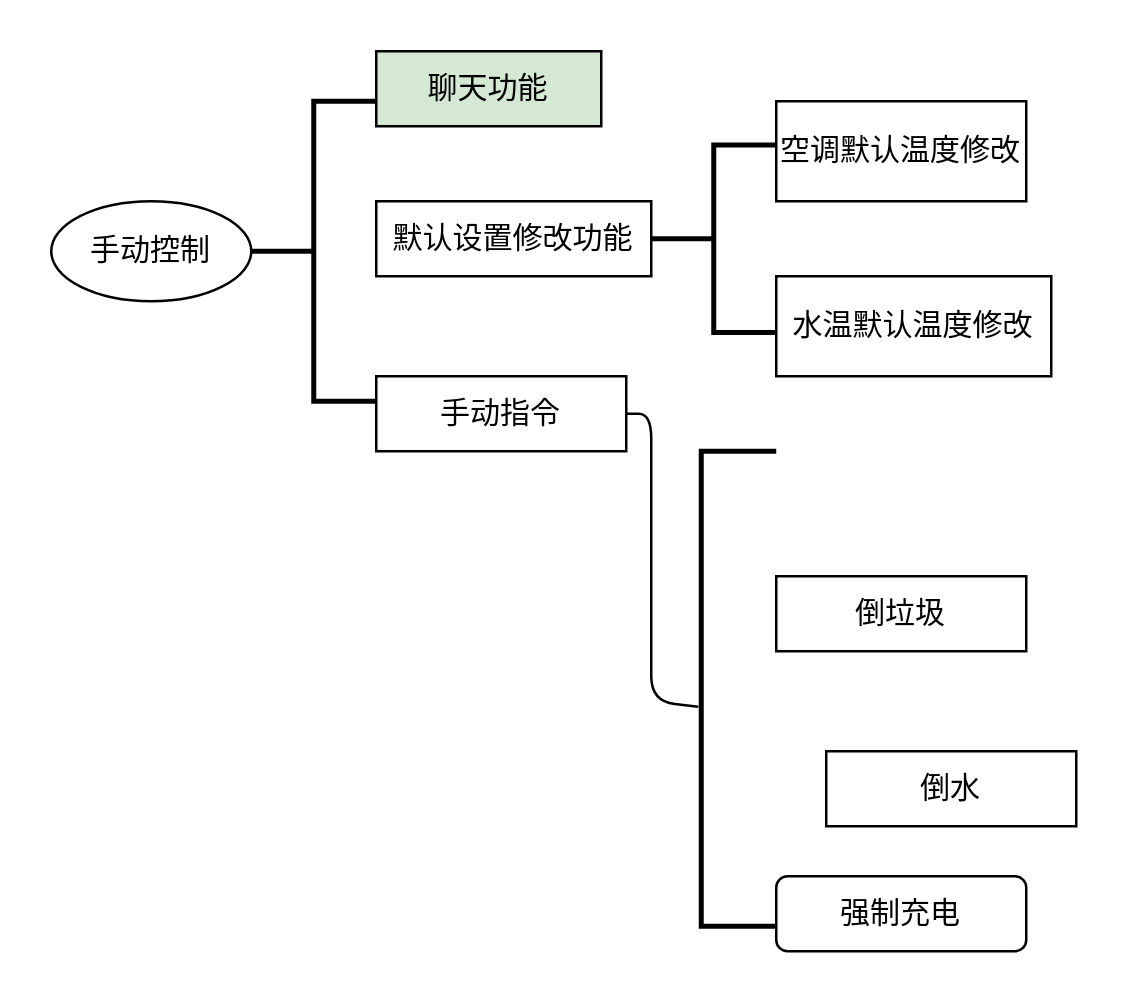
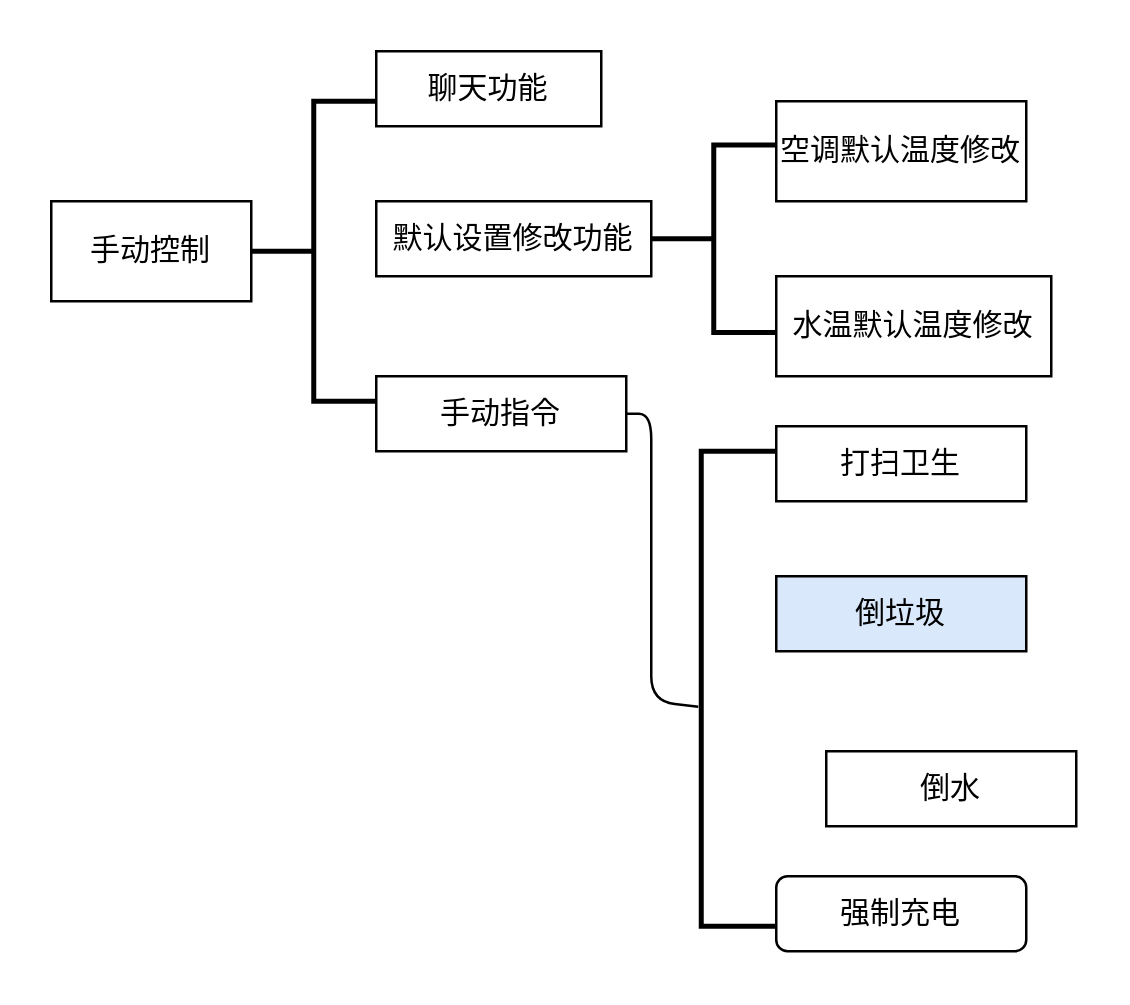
(489, 89) -> (489, 89)
(151, 251) -> (151, 251)
none -> (901, 464)
(901, 614) -> (901, 614)
